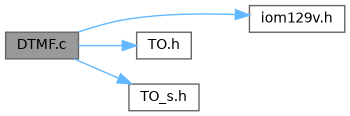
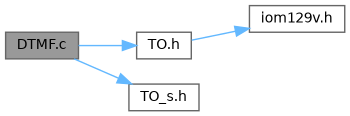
(156, 16) -> (214, 36)
